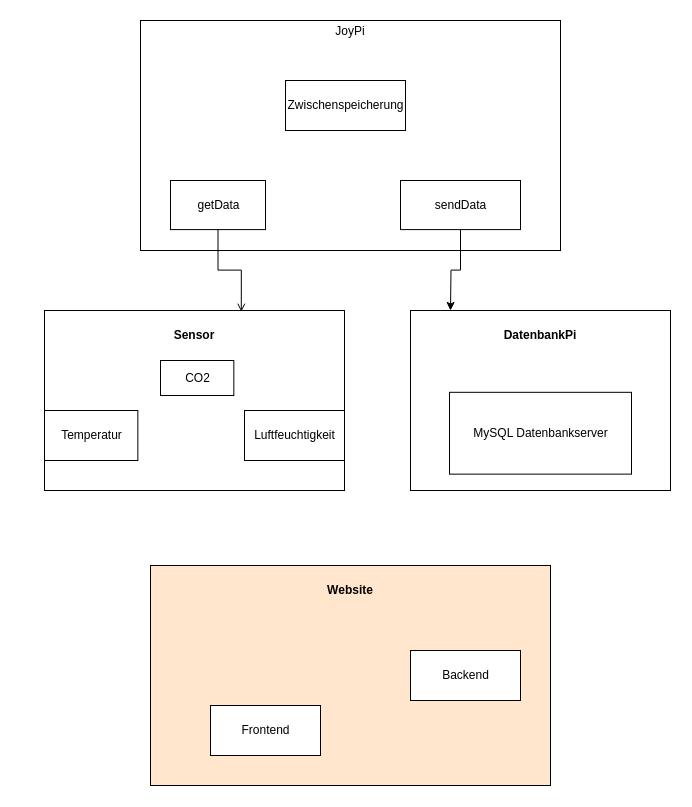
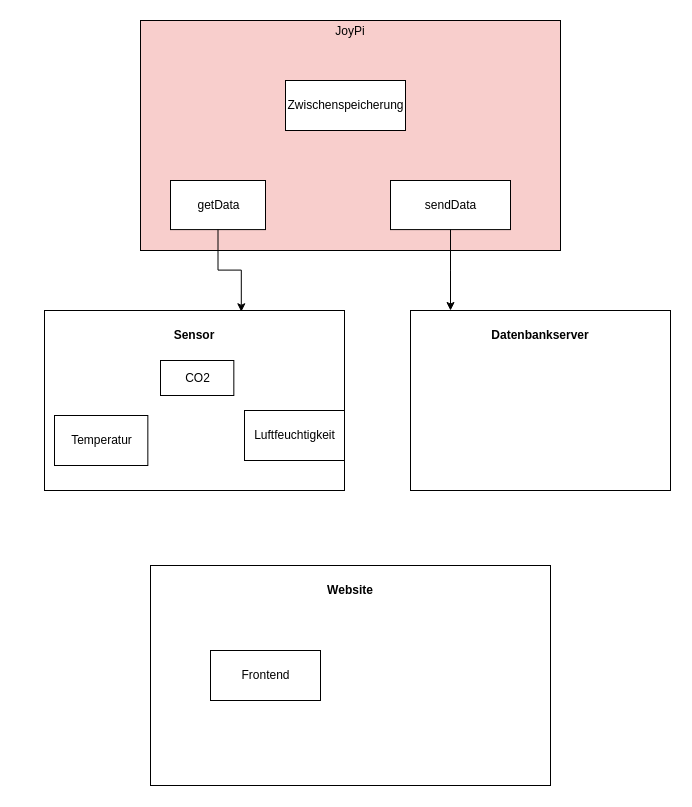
(351, 136) -> (351, 136)
(461, 205) -> (451, 205)
(241, 305) -> (241, 303)
(446, 318) -> (461, 318)
(541, 433) -> none
(91, 436) -> (101, 441)
(351, 676) -> (351, 676)
(466, 676) -> none
(266, 731) -> (266, 676)
